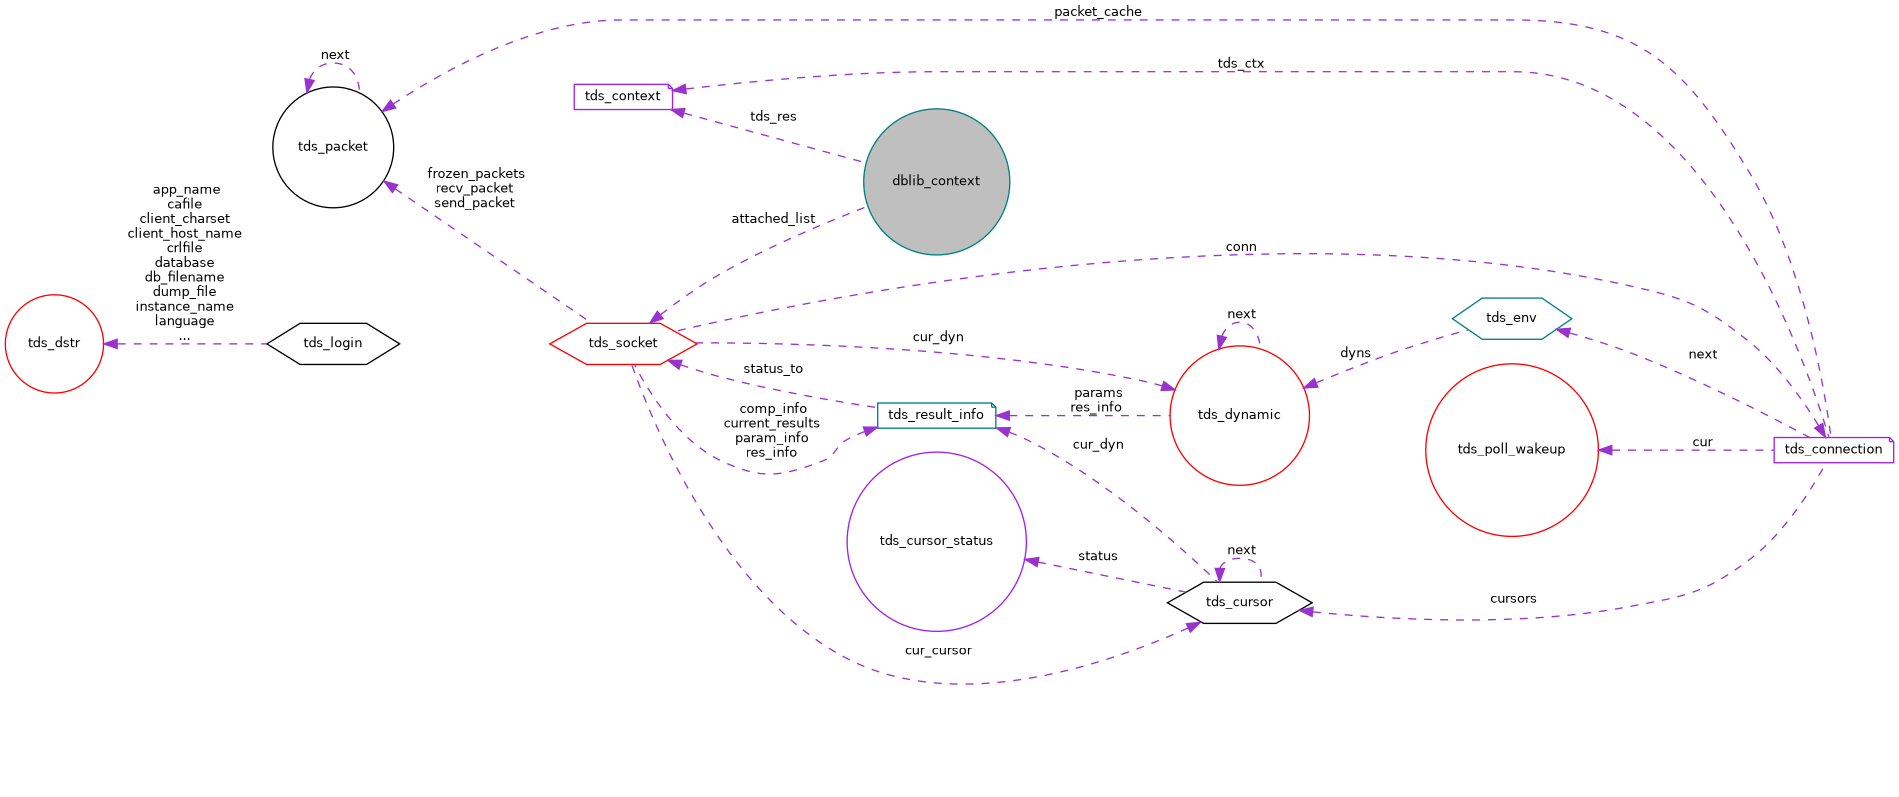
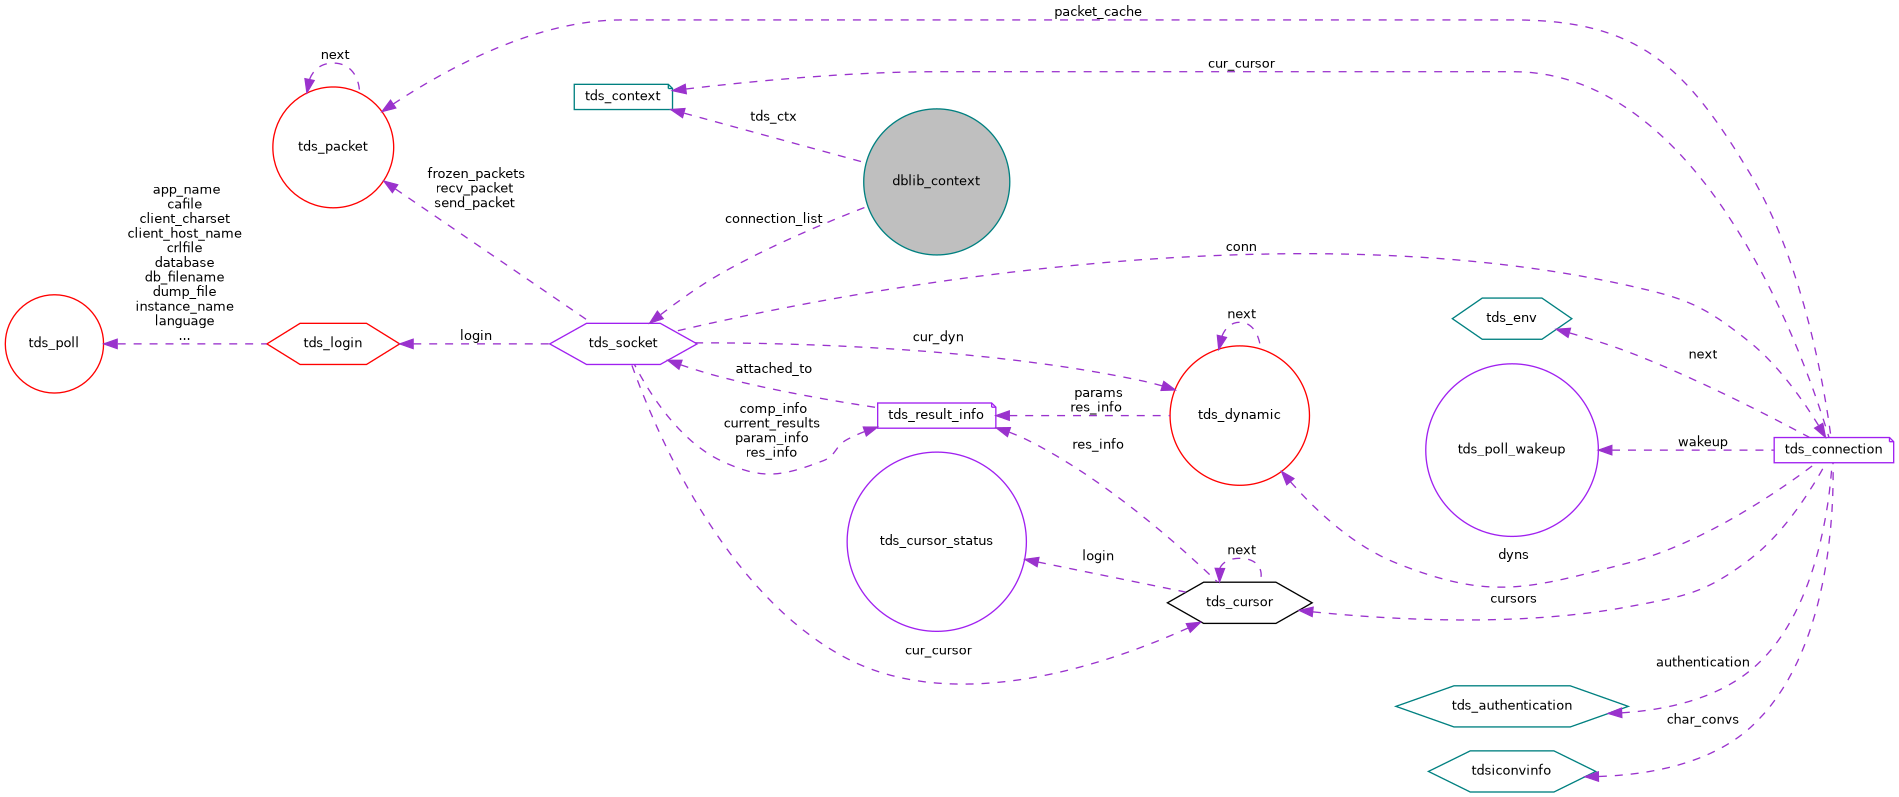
(1240, 64) -> (1240, 64)
(623, 97) -> (623, 97)
(772, 118) -> (772, 118)
(333, 147) -> (333, 147)
(772, 220) -> (772, 220)
(54, 344) -> (54, 344)
(333, 344) -> (333, 344)
none -> (481, 344)
(623, 344) -> (623, 344)
(1391, 354) -> (1551, 581)
(772, 370) -> (772, 370)
(937, 416) -> (937, 416)
(1701, 443) -> (1701, 443)
(1097, 445) -> (1097, 445)
(1512, 450) -> (1512, 450)
(1097, 557) -> (1097, 557)
none -> (1512, 706)
none -> (1512, 771)
